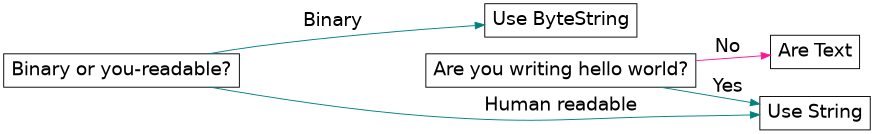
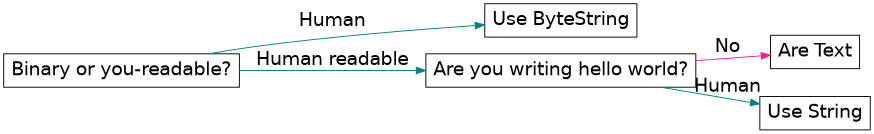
(333, 21) -> (333, 21)
(728, 87) -> (728, 87)
(479, 119) -> (328, 71)
